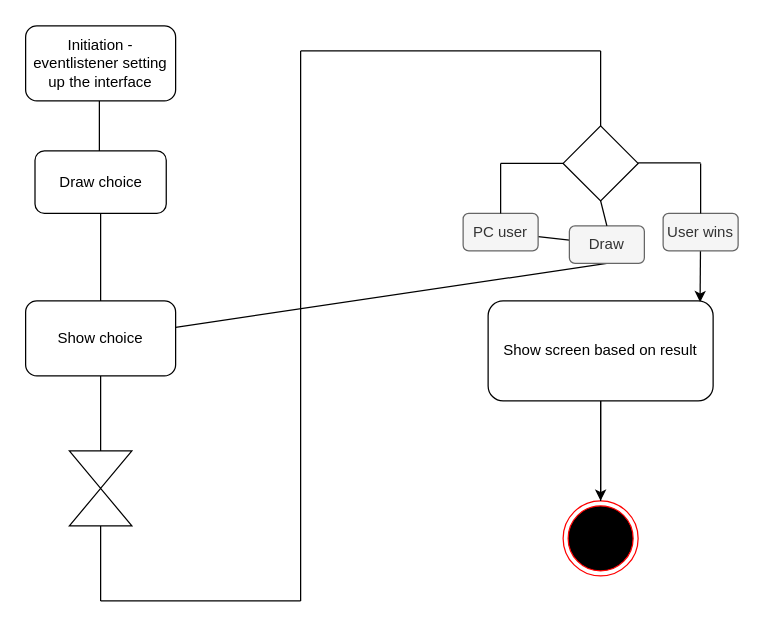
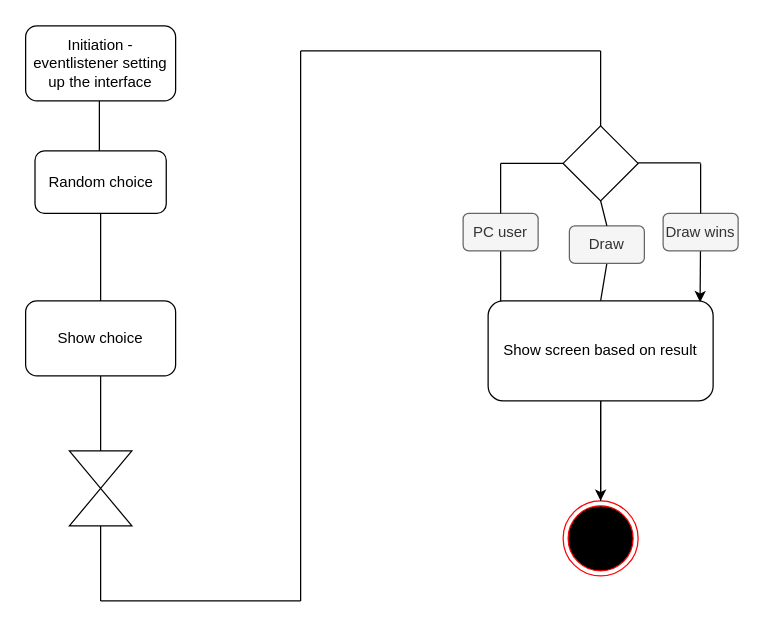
(101, 182) -> (101, 182)
(701, 232) -> (701, 232)
(553, 238) -> (501, 275)
(392, 295) -> (604, 282)
